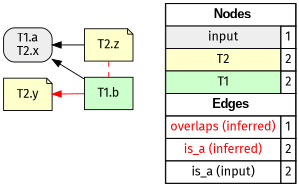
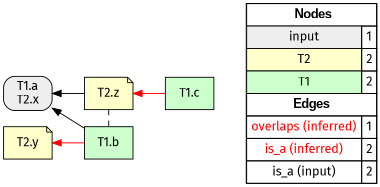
(109, 69) -> (109, 118)
none -> (190, 93)
